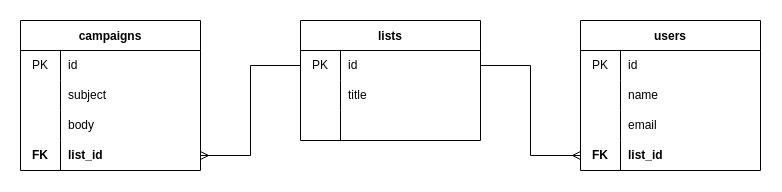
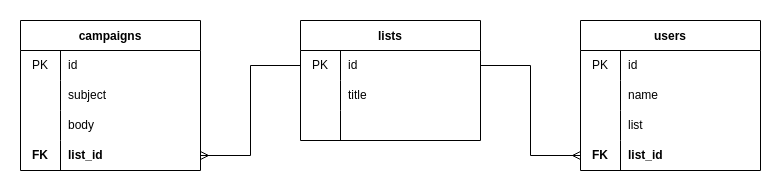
(642, 126) -> (639, 126)
